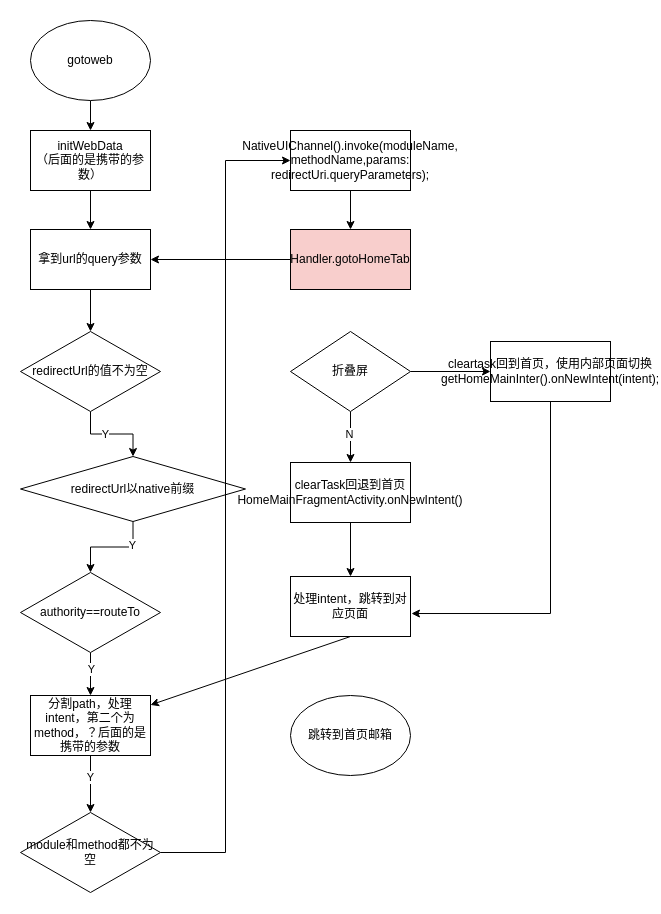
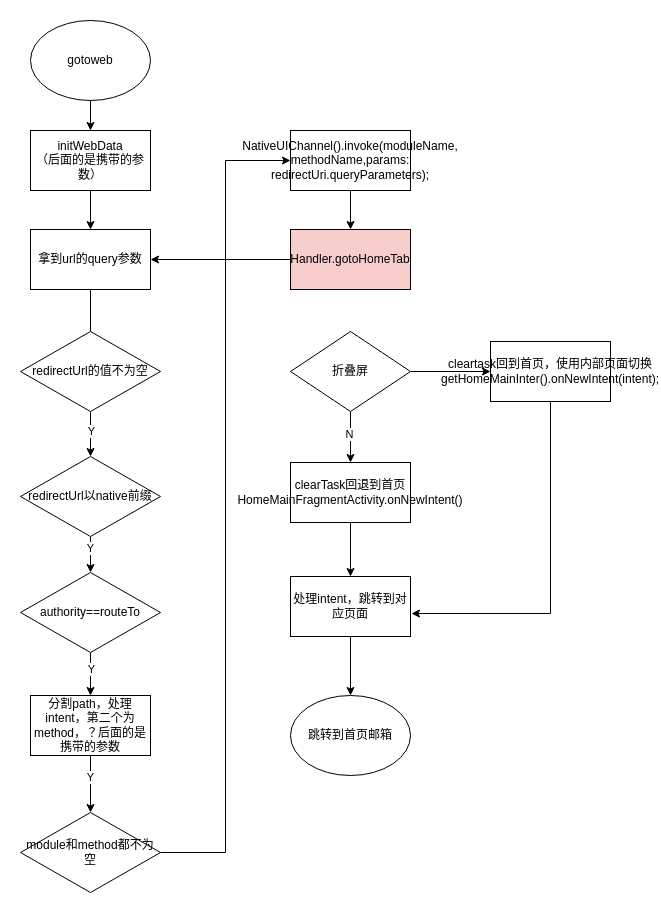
(91, 323) -> (91, 326)
(133, 489) -> (91, 497)
(254, 670) -> (351, 663)
